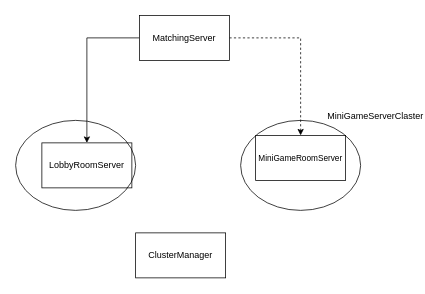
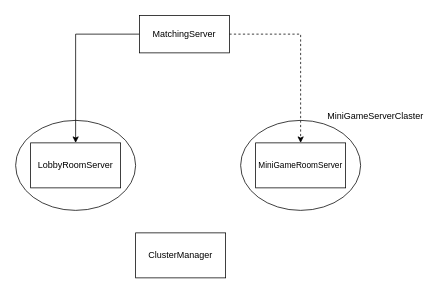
(184, 38) -> (184, 34)
(300, 158) -> (300, 165)
(87, 165) -> (75, 165)
